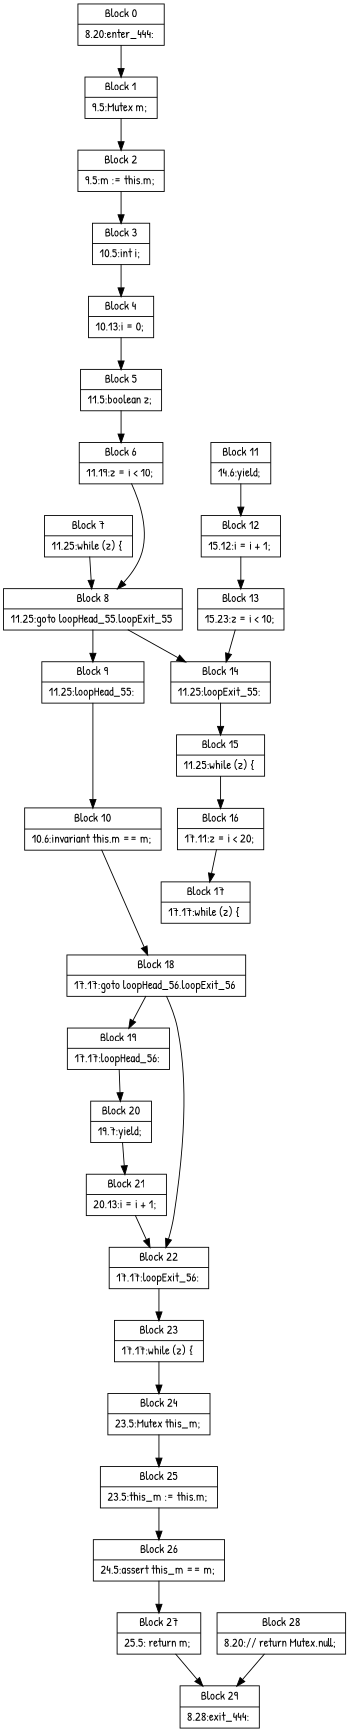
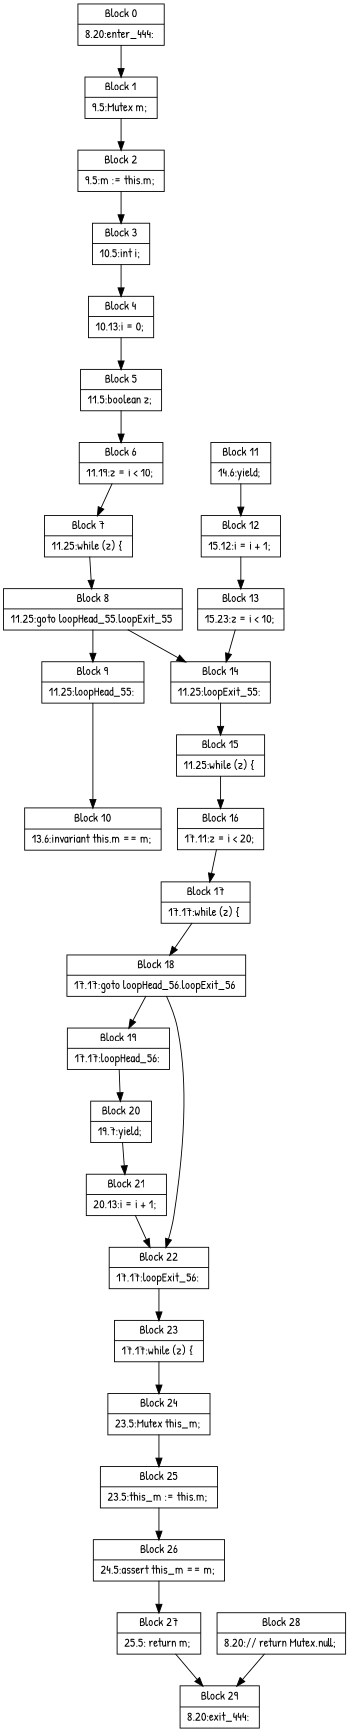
(144, 535) -> (107, 496)
(93, 839) -> (93, 839)
(123, 898) -> (183, 935)
(220, 1717) -> (220, 1717)
